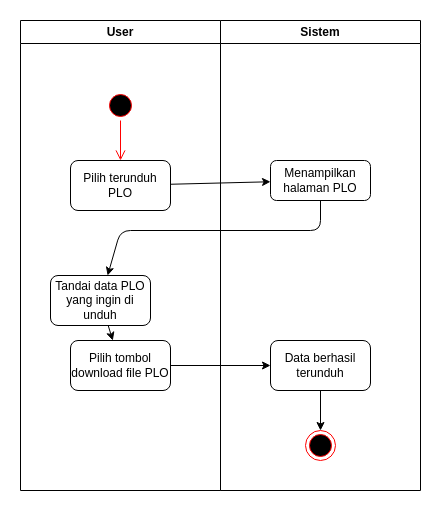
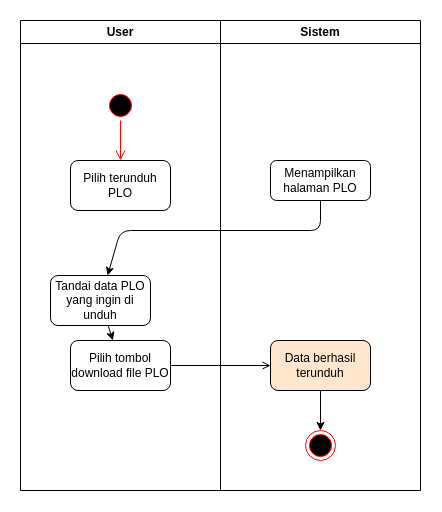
(217, 183) -> none
(262, 366) -> (263, 366)
(321, 366) -> (321, 366)
